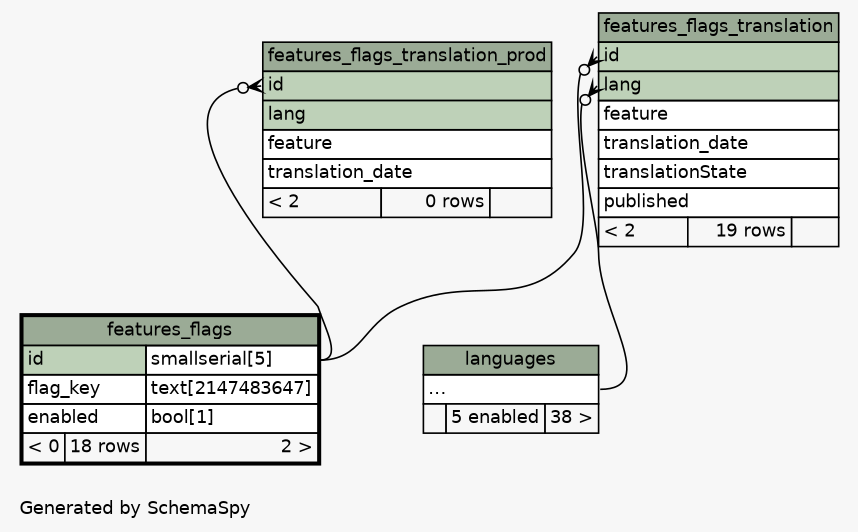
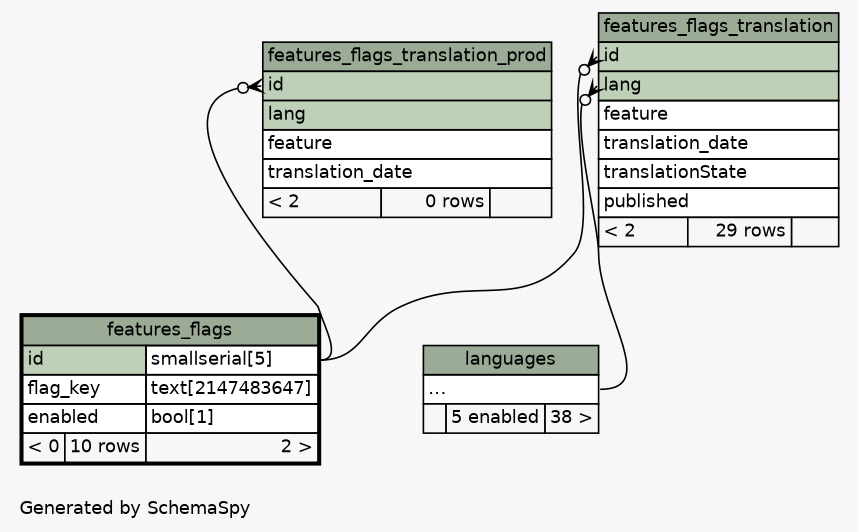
(751, 231) -> (751, 231)
(105, 447) -> (105, 447)
